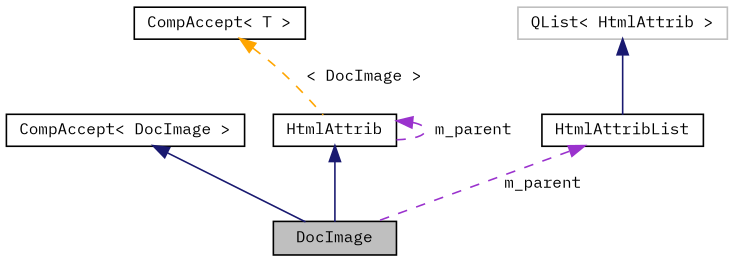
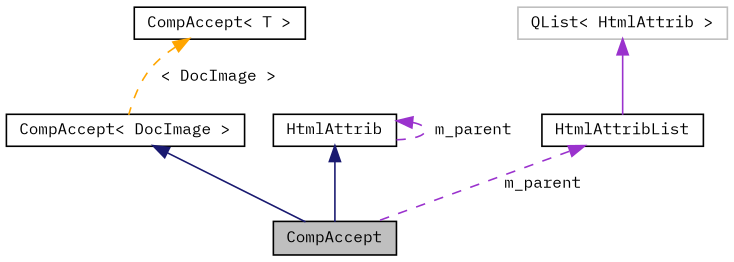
(290, 80) -> (145, 76)
(623, 85) -> (623, 85)
(335, 238) -> (335, 238)
